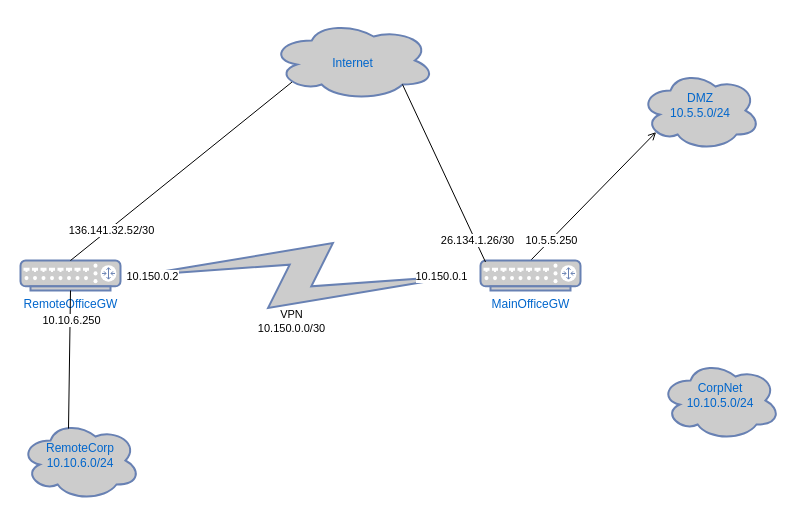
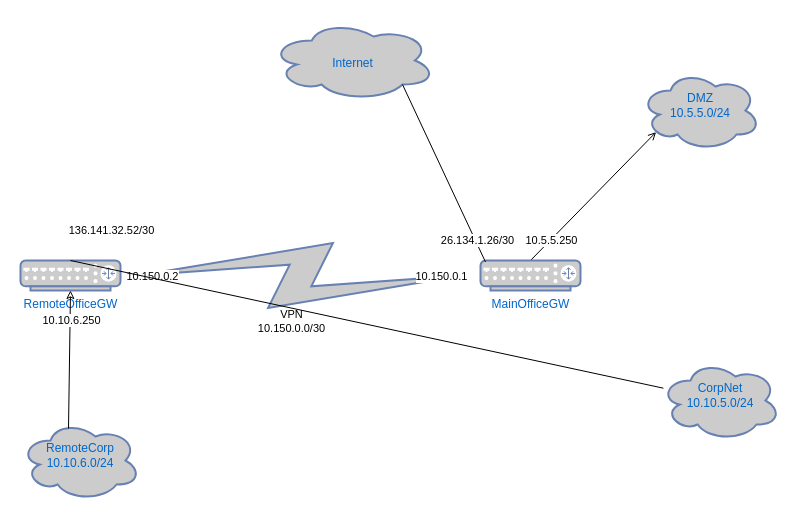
(203, 154) -> (388, 329)
(70, 296) -> (70, 298)
